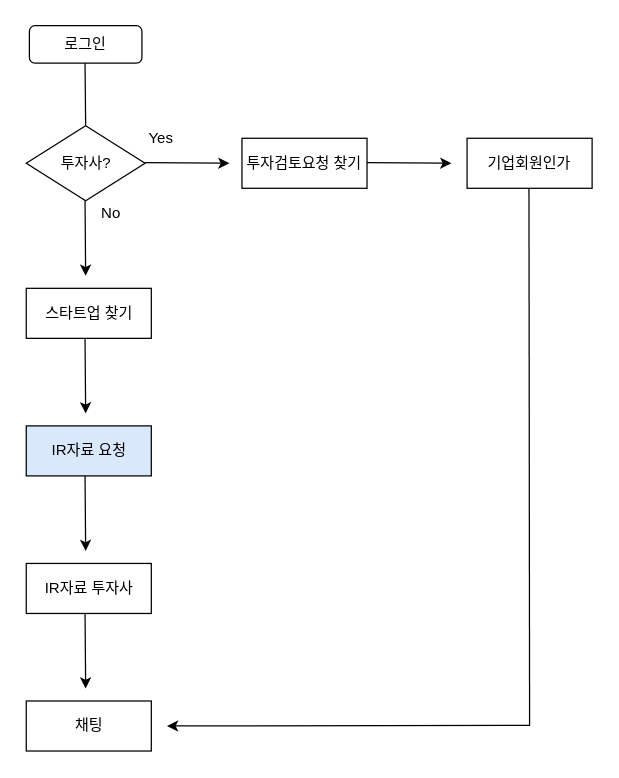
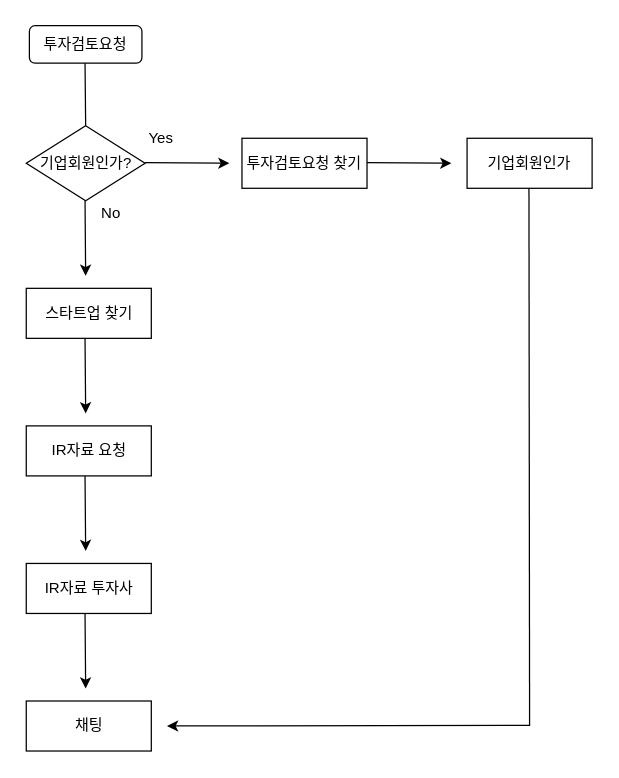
(86, 44) -> (86, 44)
(86, 163) -> (86, 163)
(89, 451) -> (89, 451)
